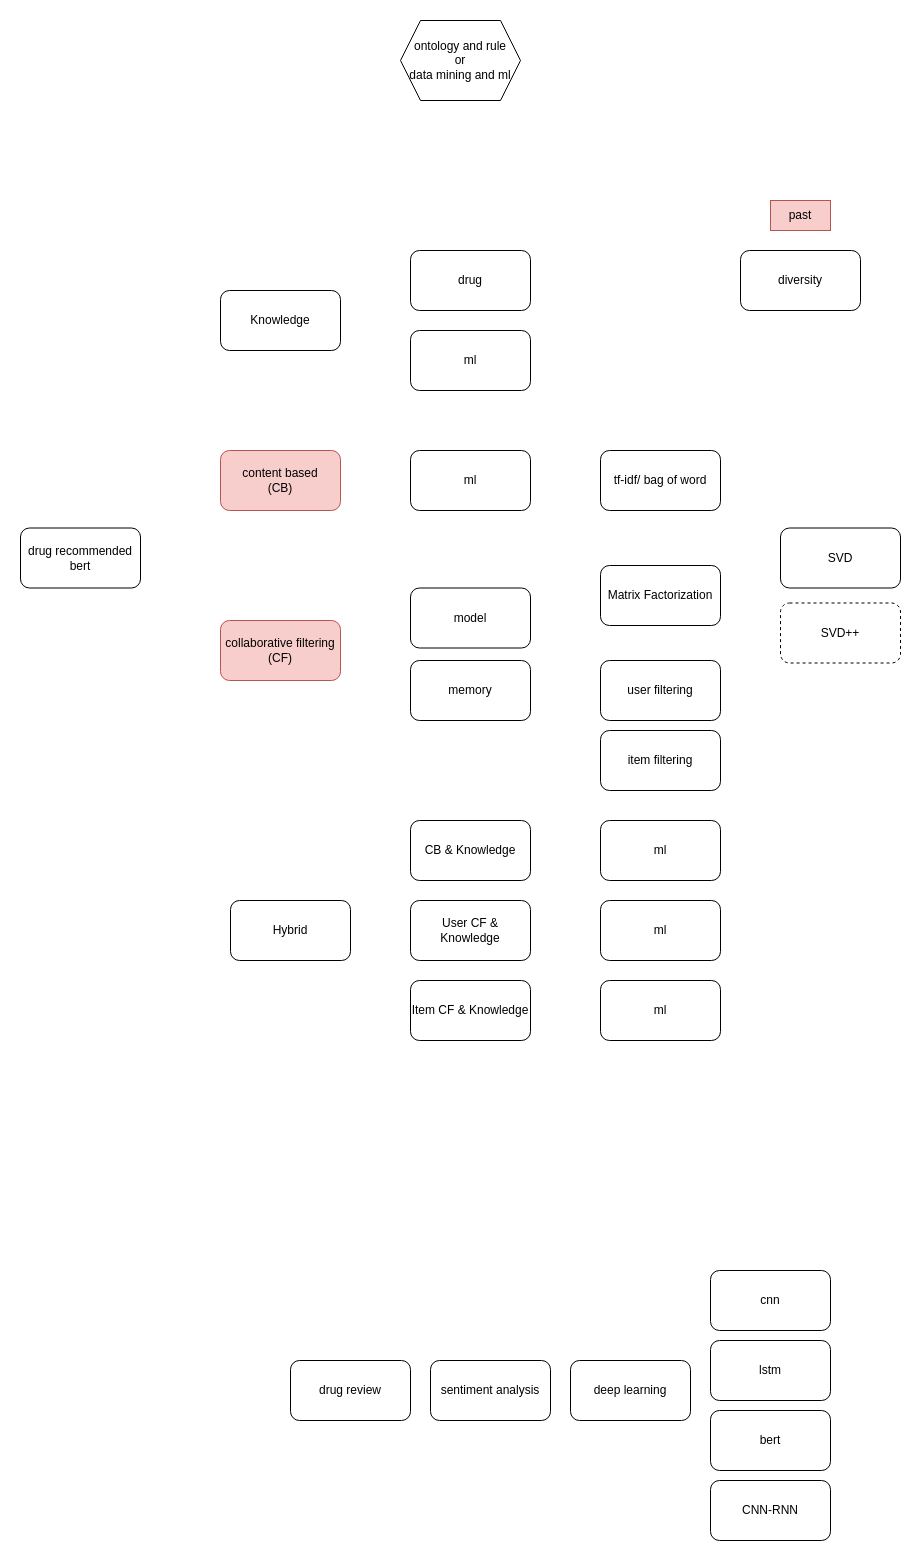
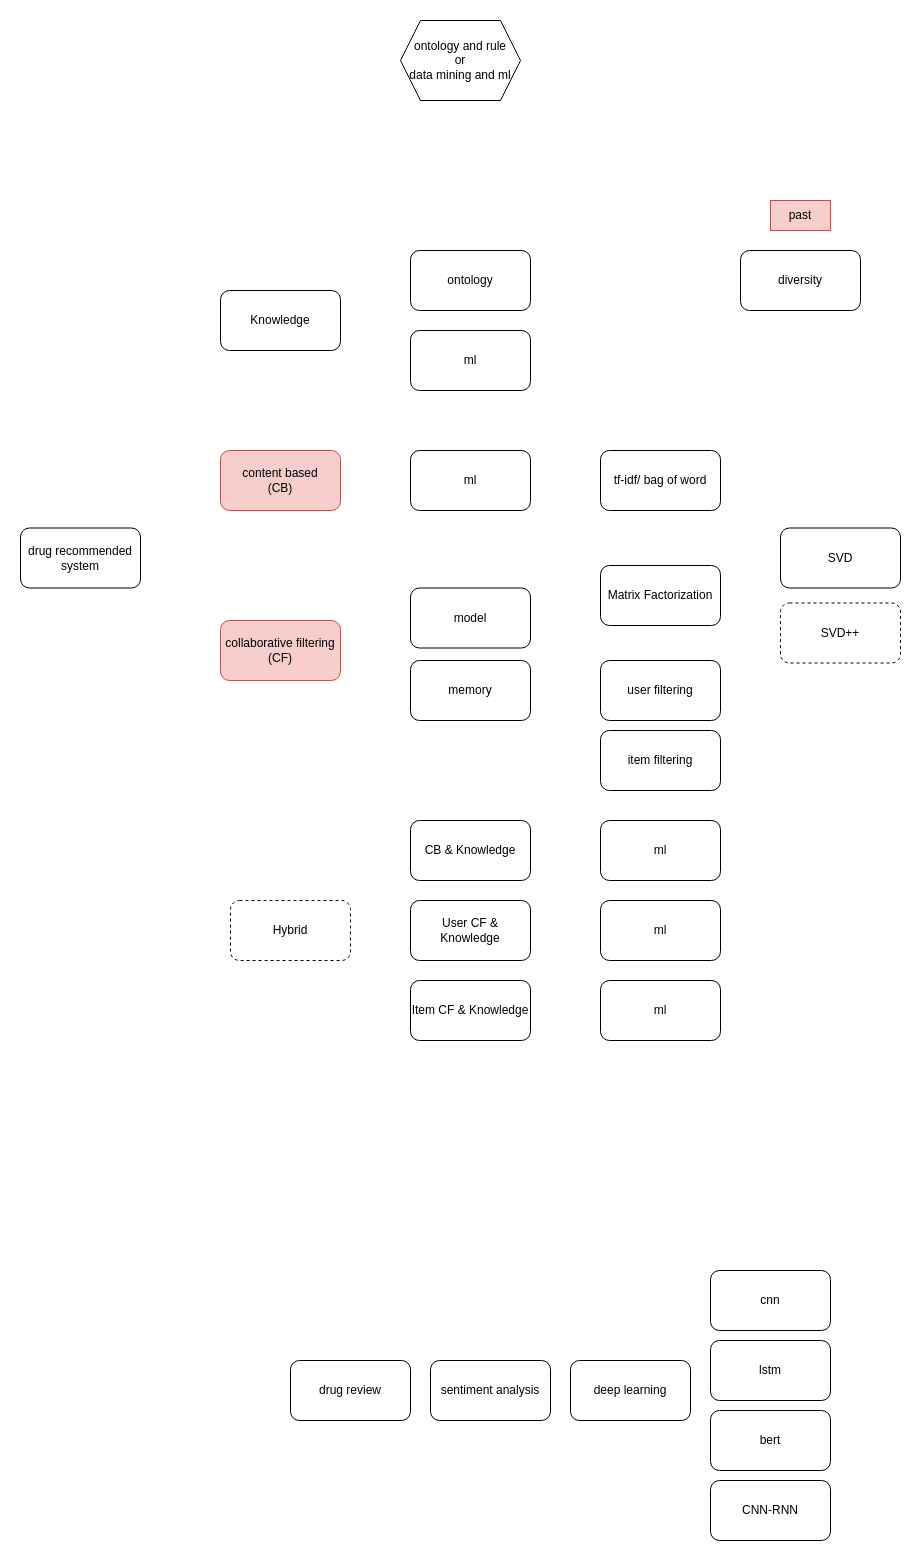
(471, 281) -> (471, 281)
(81, 559) -> (81, 559)
(291, 931) -> (291, 931)
